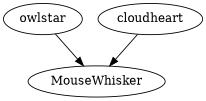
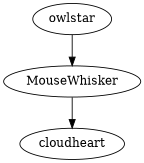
(127, 47) -> (72, 108)
